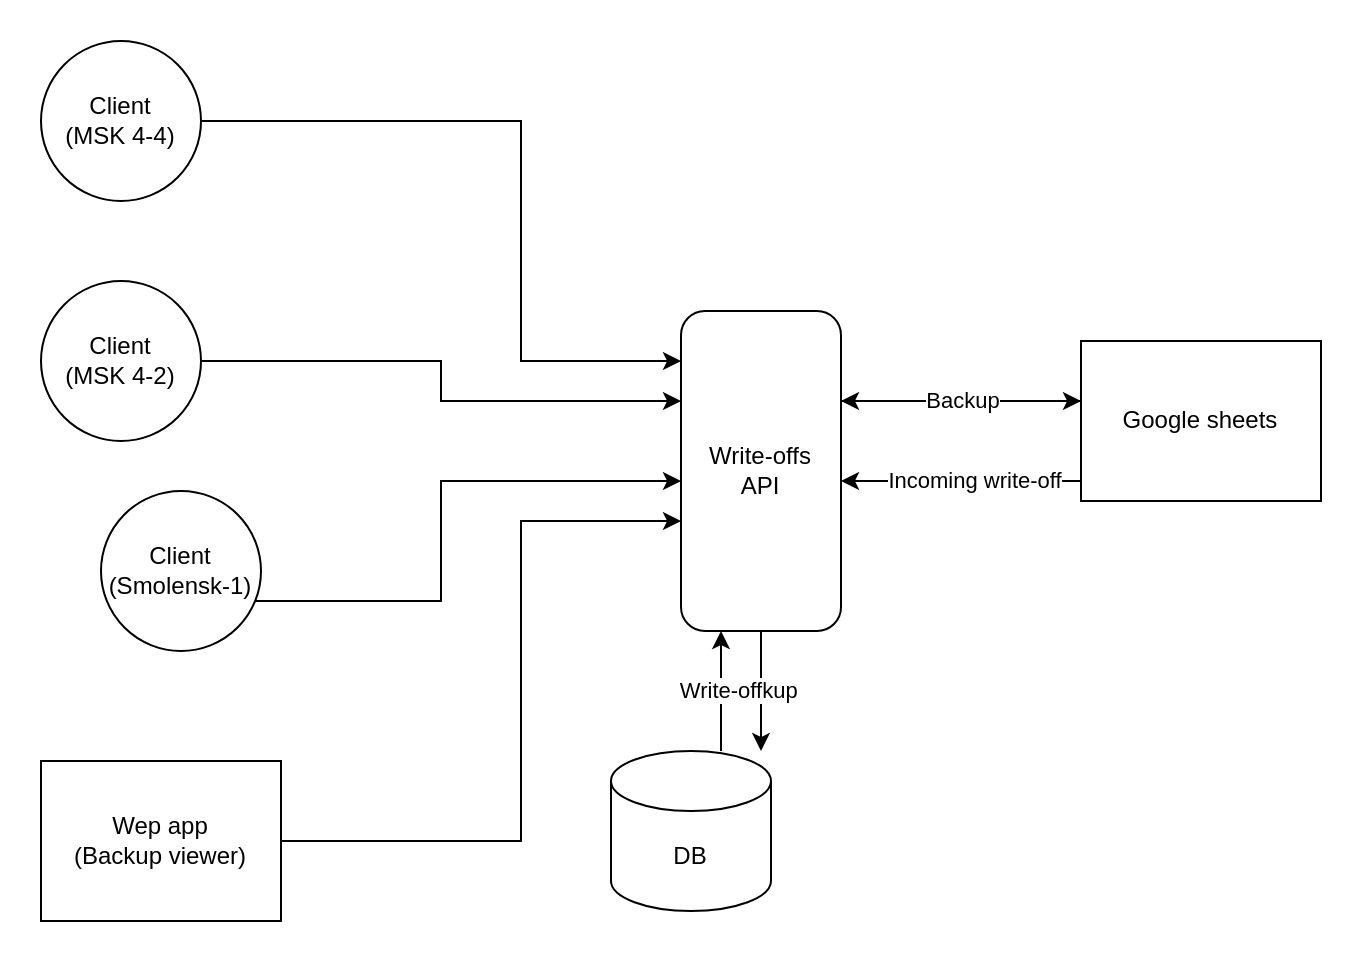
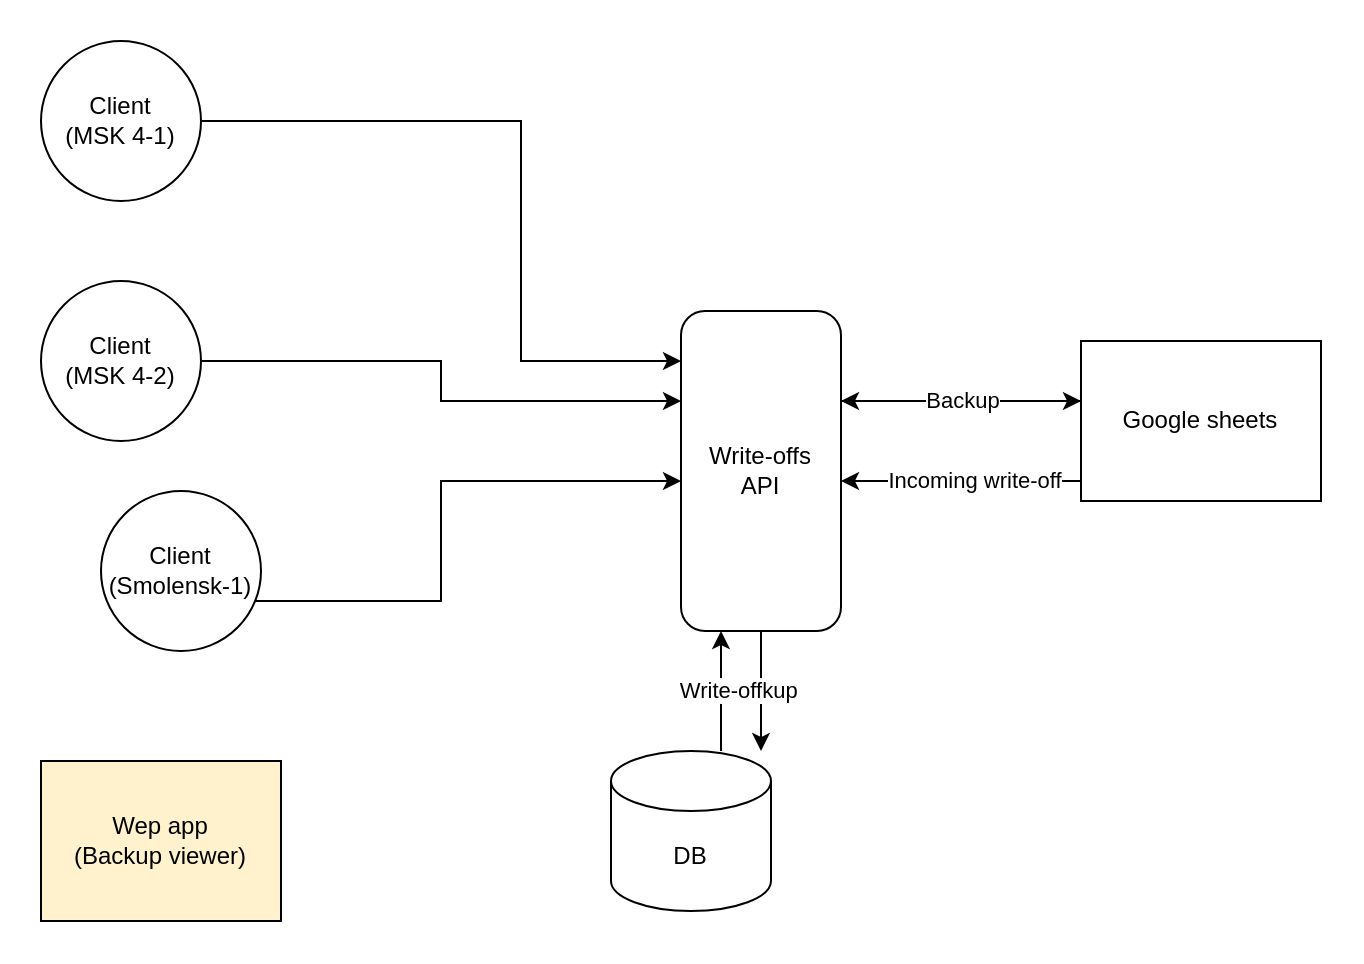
(121, 121) -> (121, 121)
(521, 728) -> none
(161, 841) -> (161, 841)
